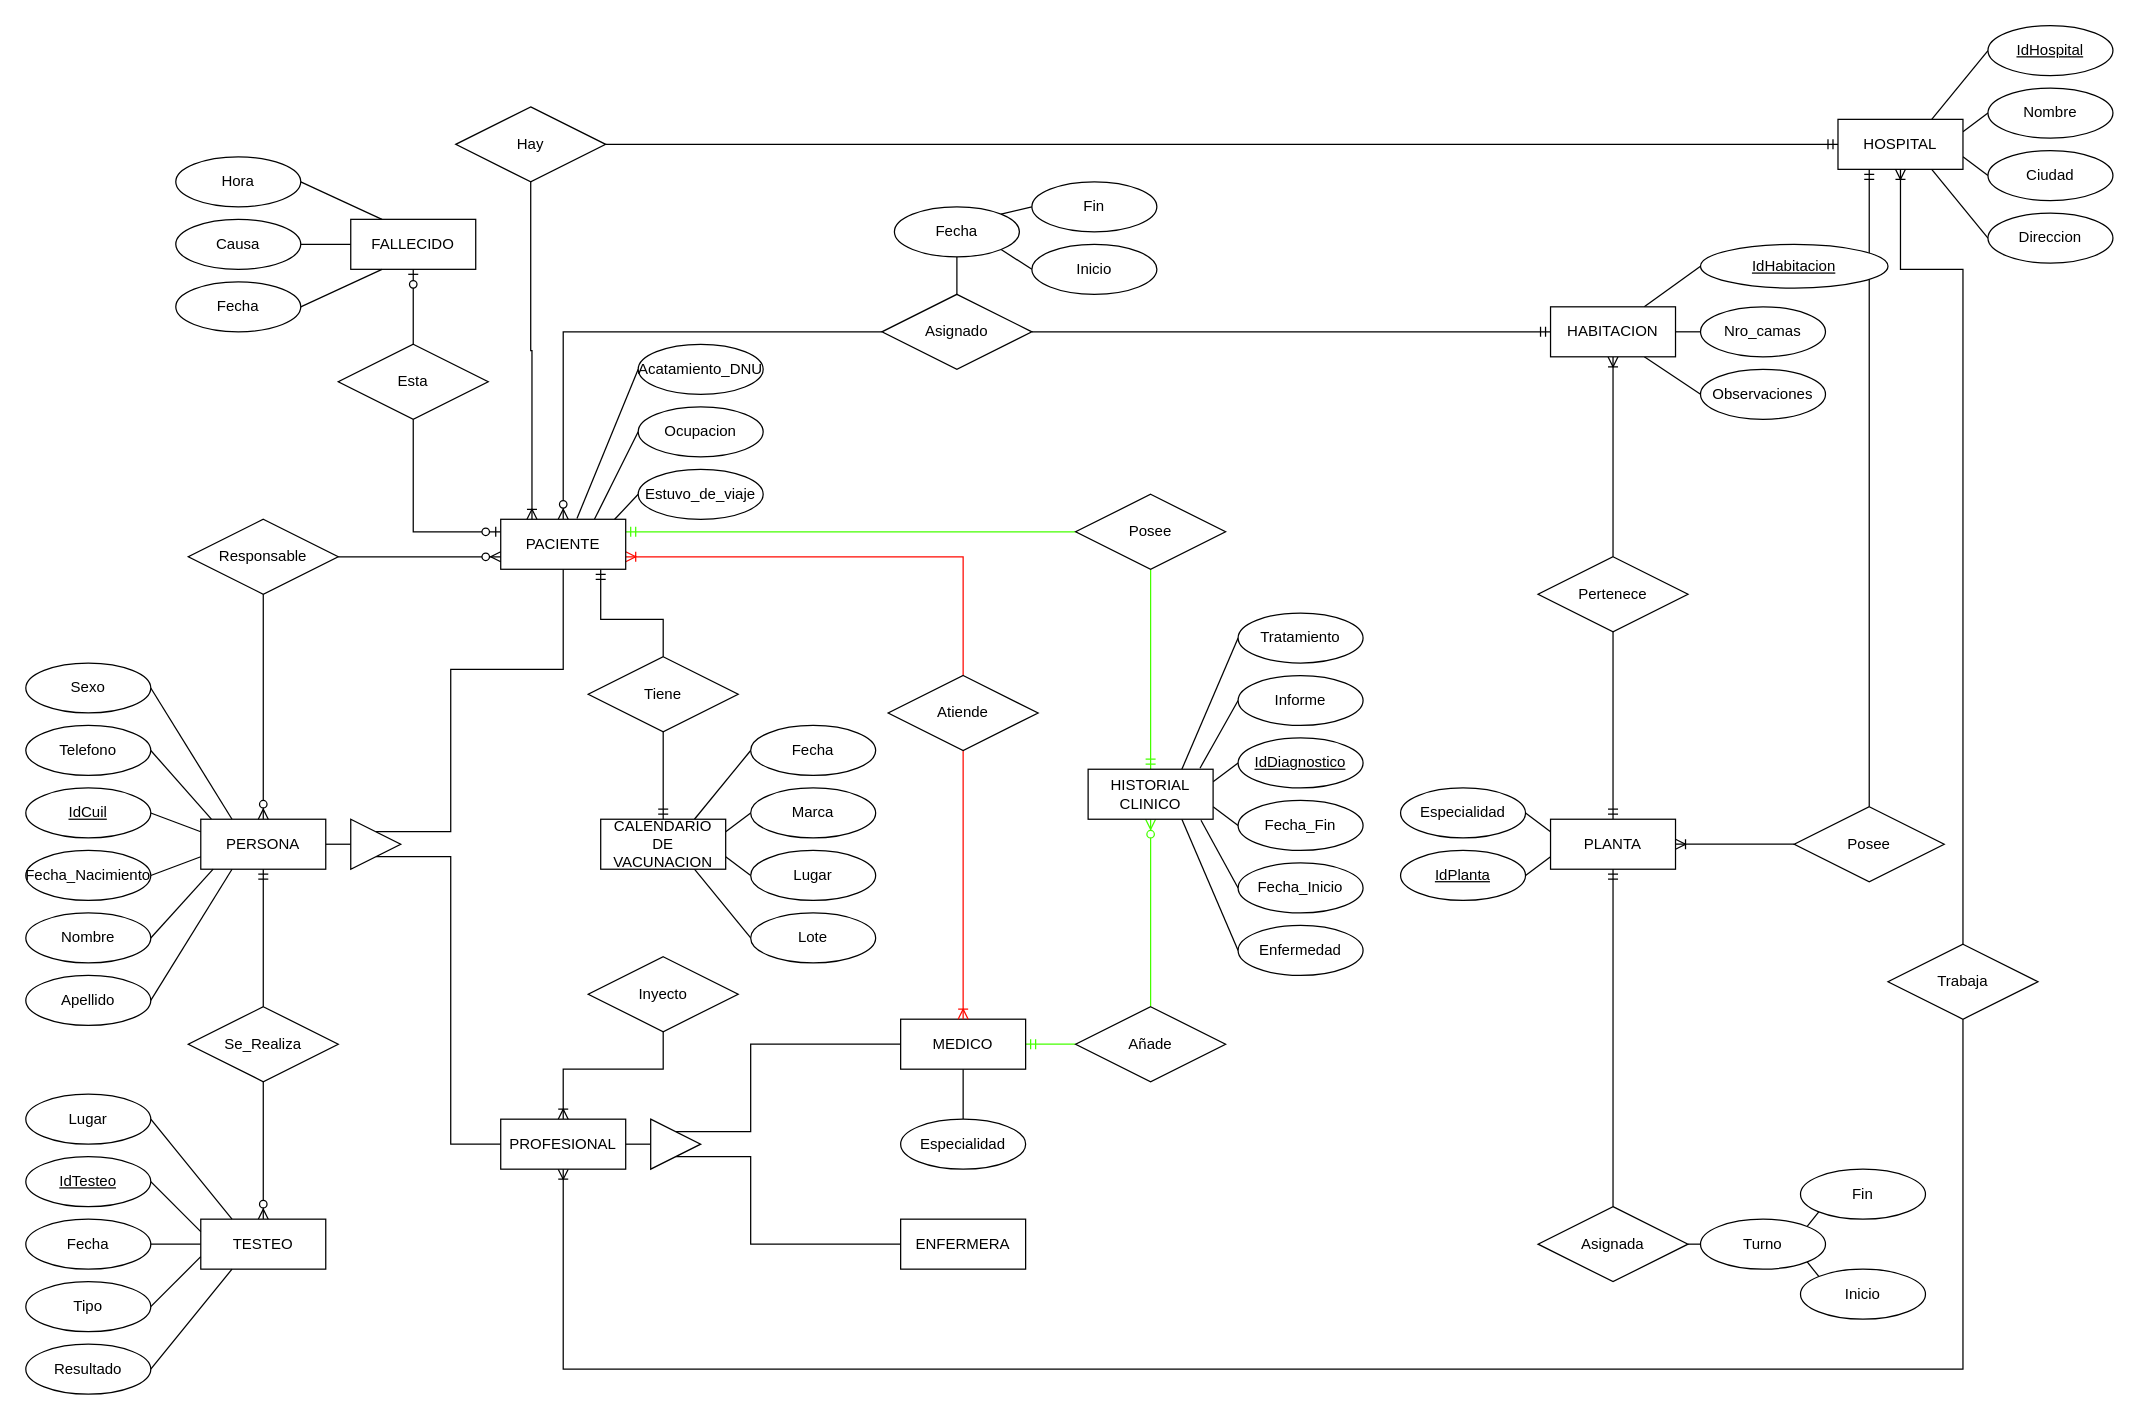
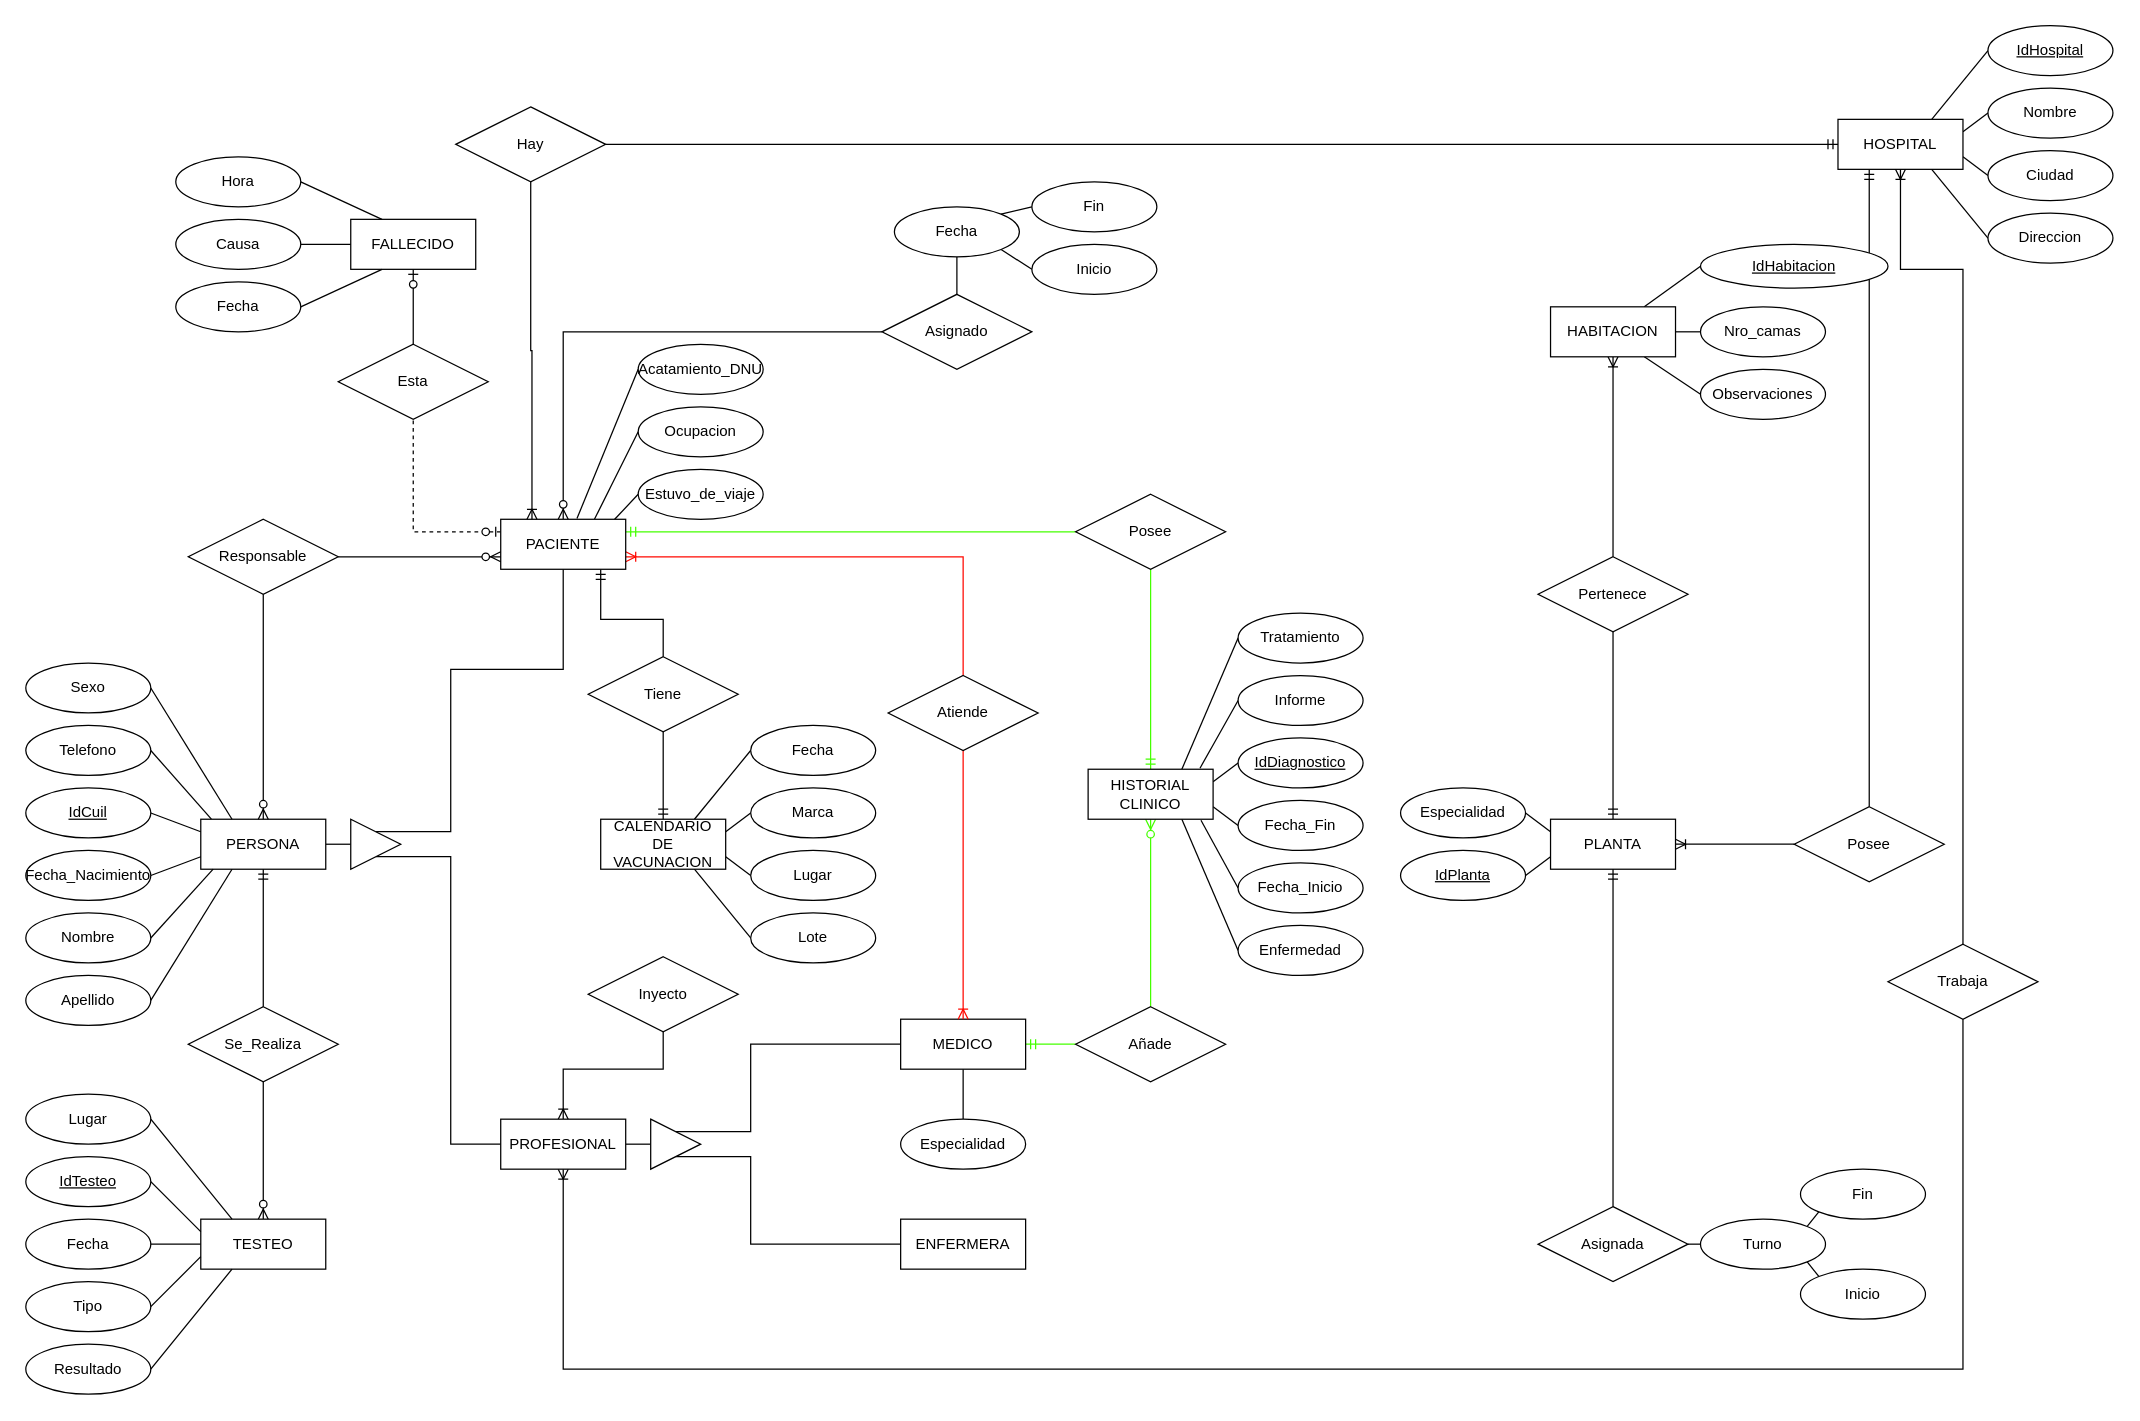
(1291, 332) -> none
(413, 512) -> (413, 512)
